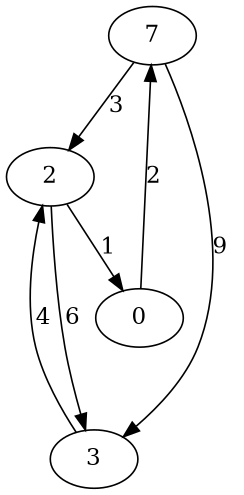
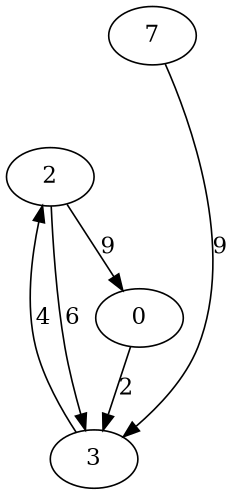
(106, 100) -> none
(146, 185) -> (119, 381)
(109, 247) -> (109, 247)
